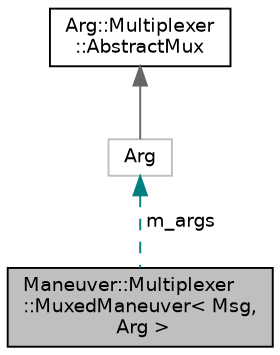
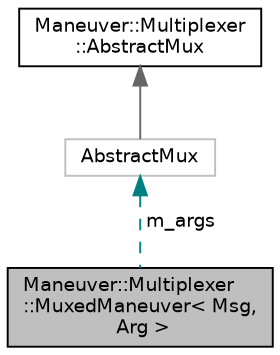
(140, 37) -> (140, 37)
(140, 158) -> (140, 158)
